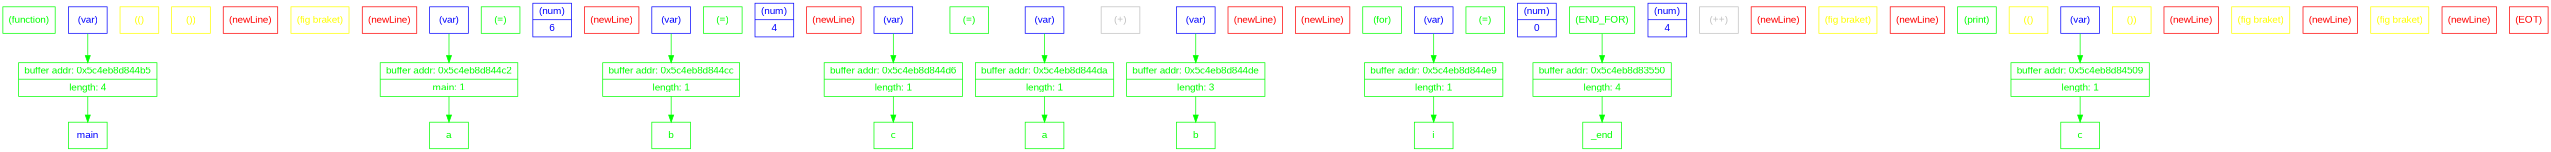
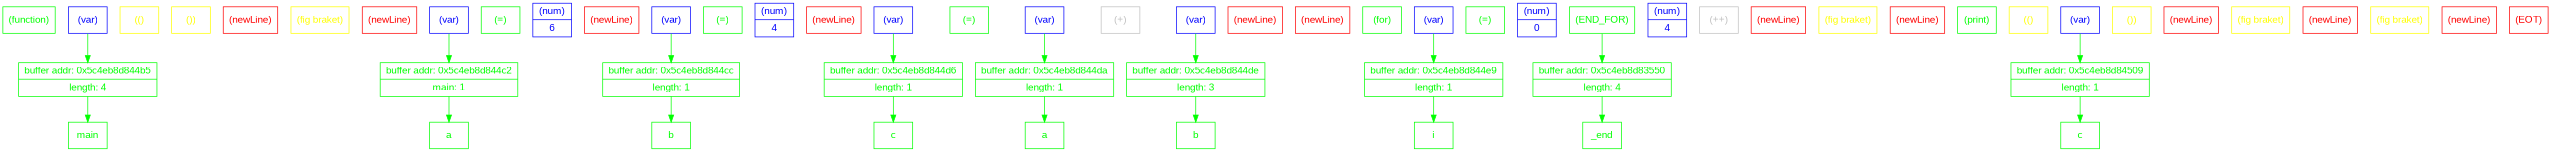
(88, 135) -> (88, 135)
